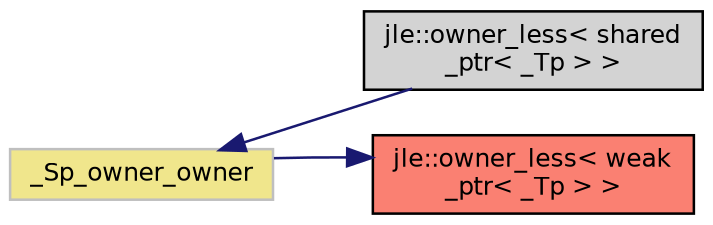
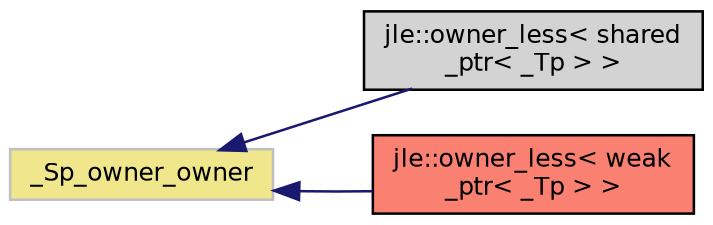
(310, 158) -> (336, 191)
